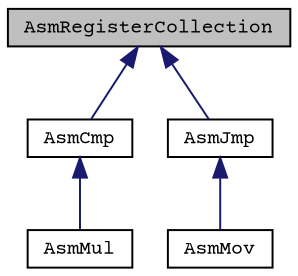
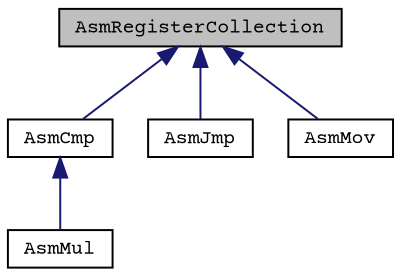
(220, 204) -> (278, 89)
